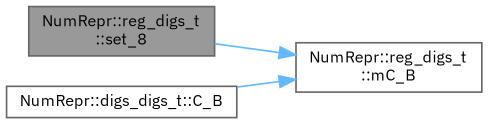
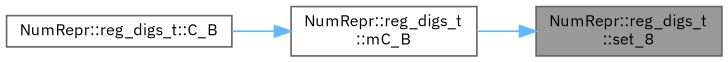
(247, 48) -> (498, 31)
(122, 102) -> (119, 31)
